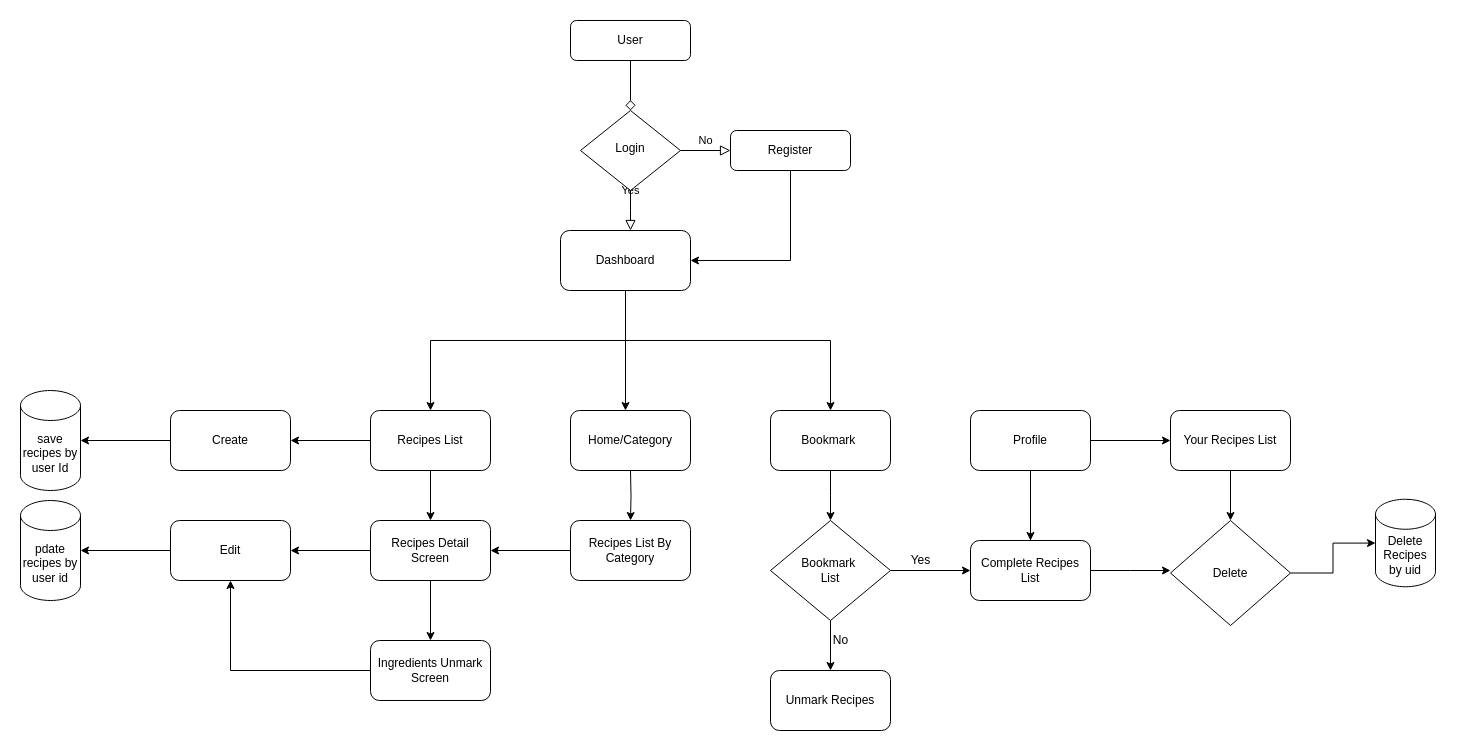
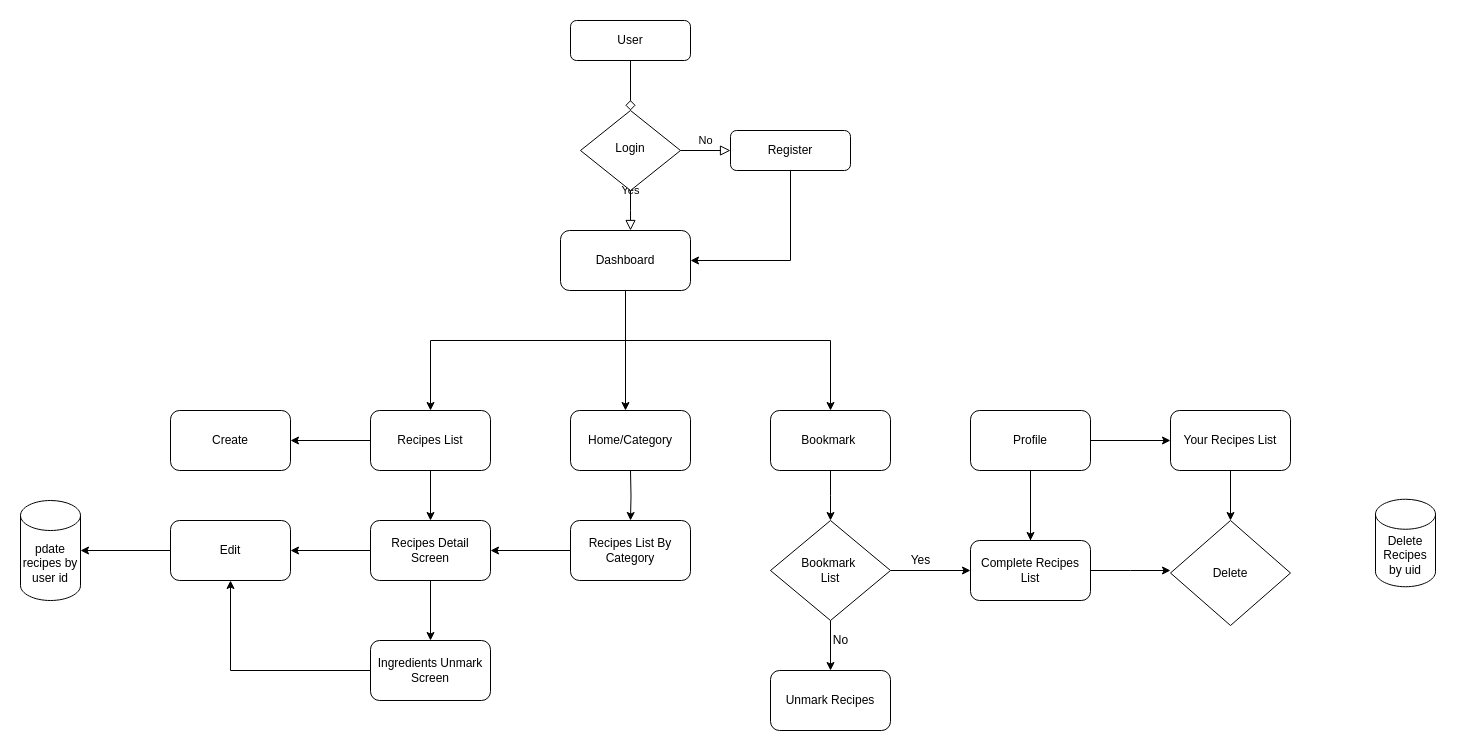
(51, 441) -> none
(129, 441) -> none
(1333, 562) -> none
